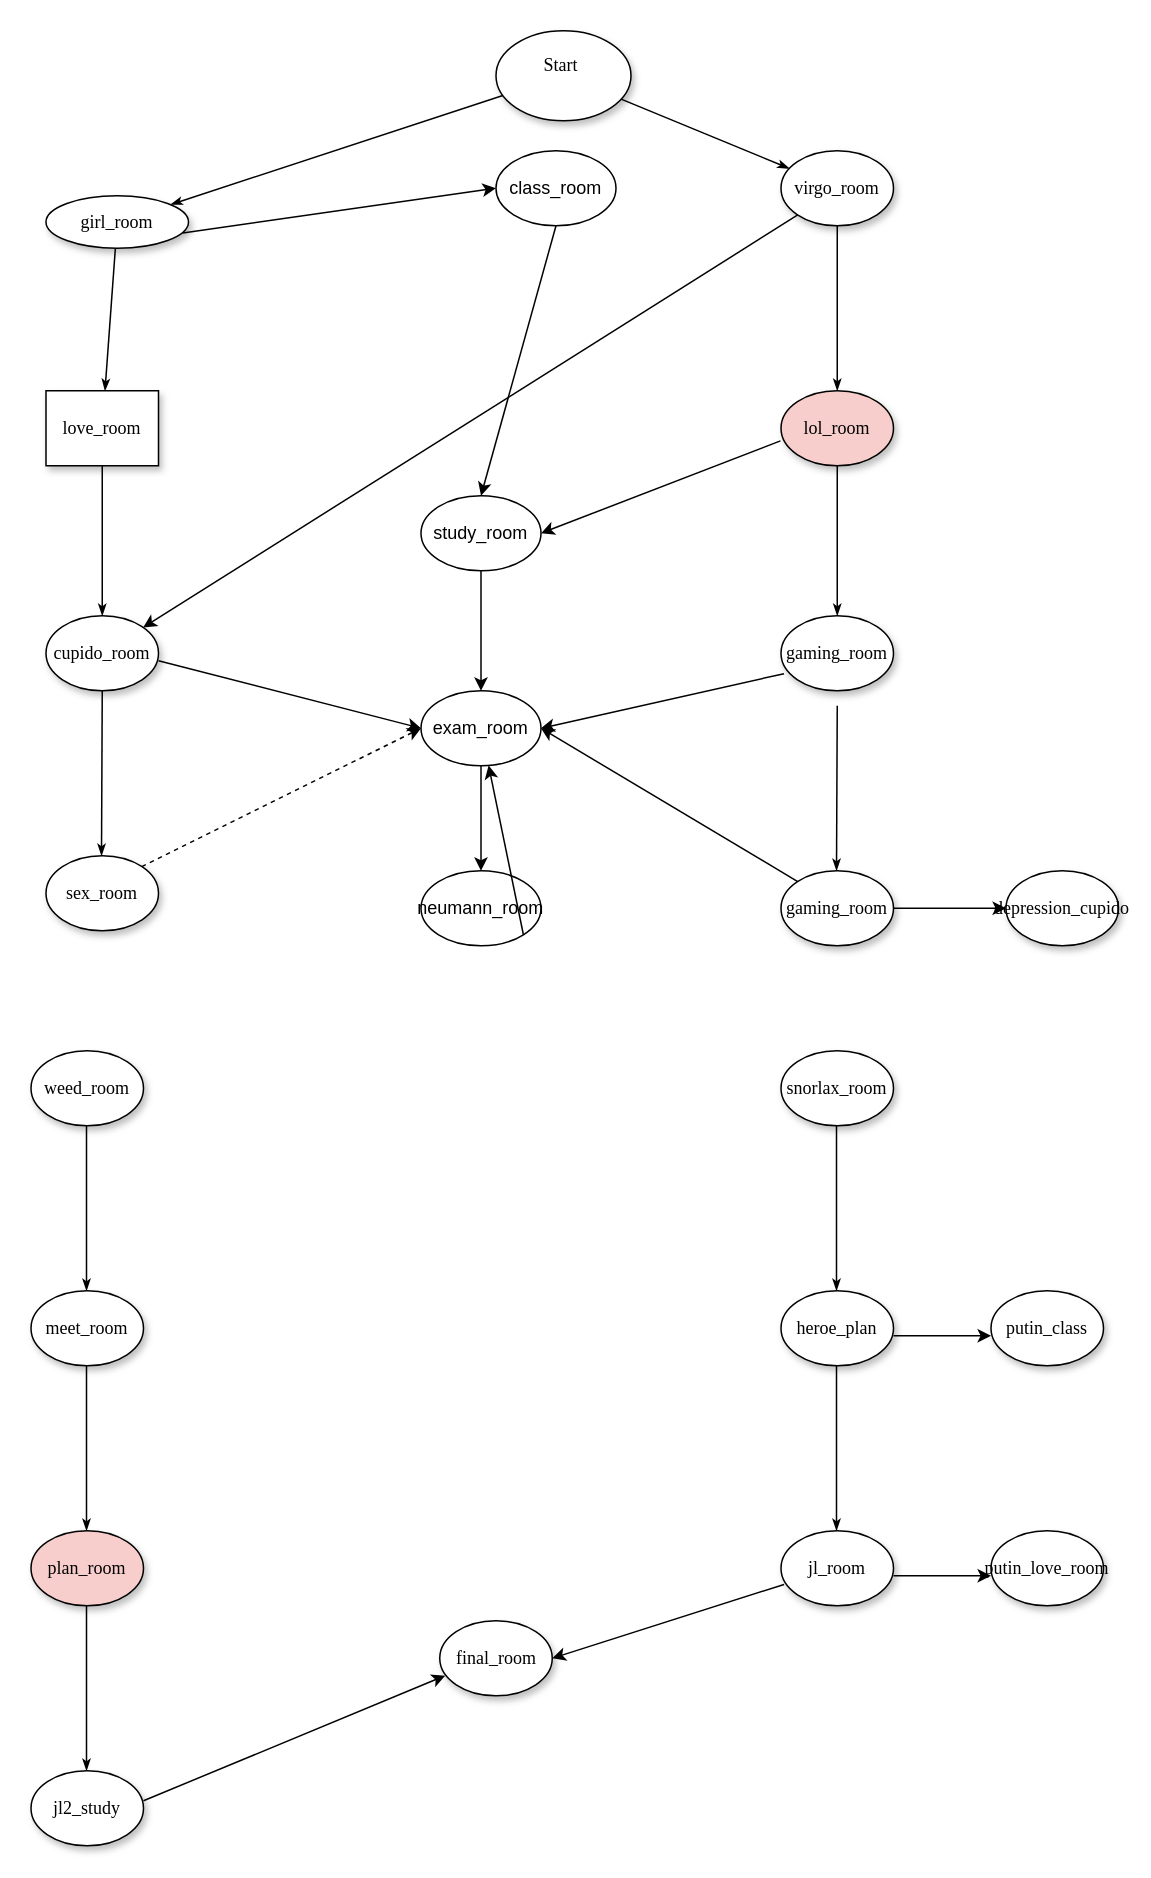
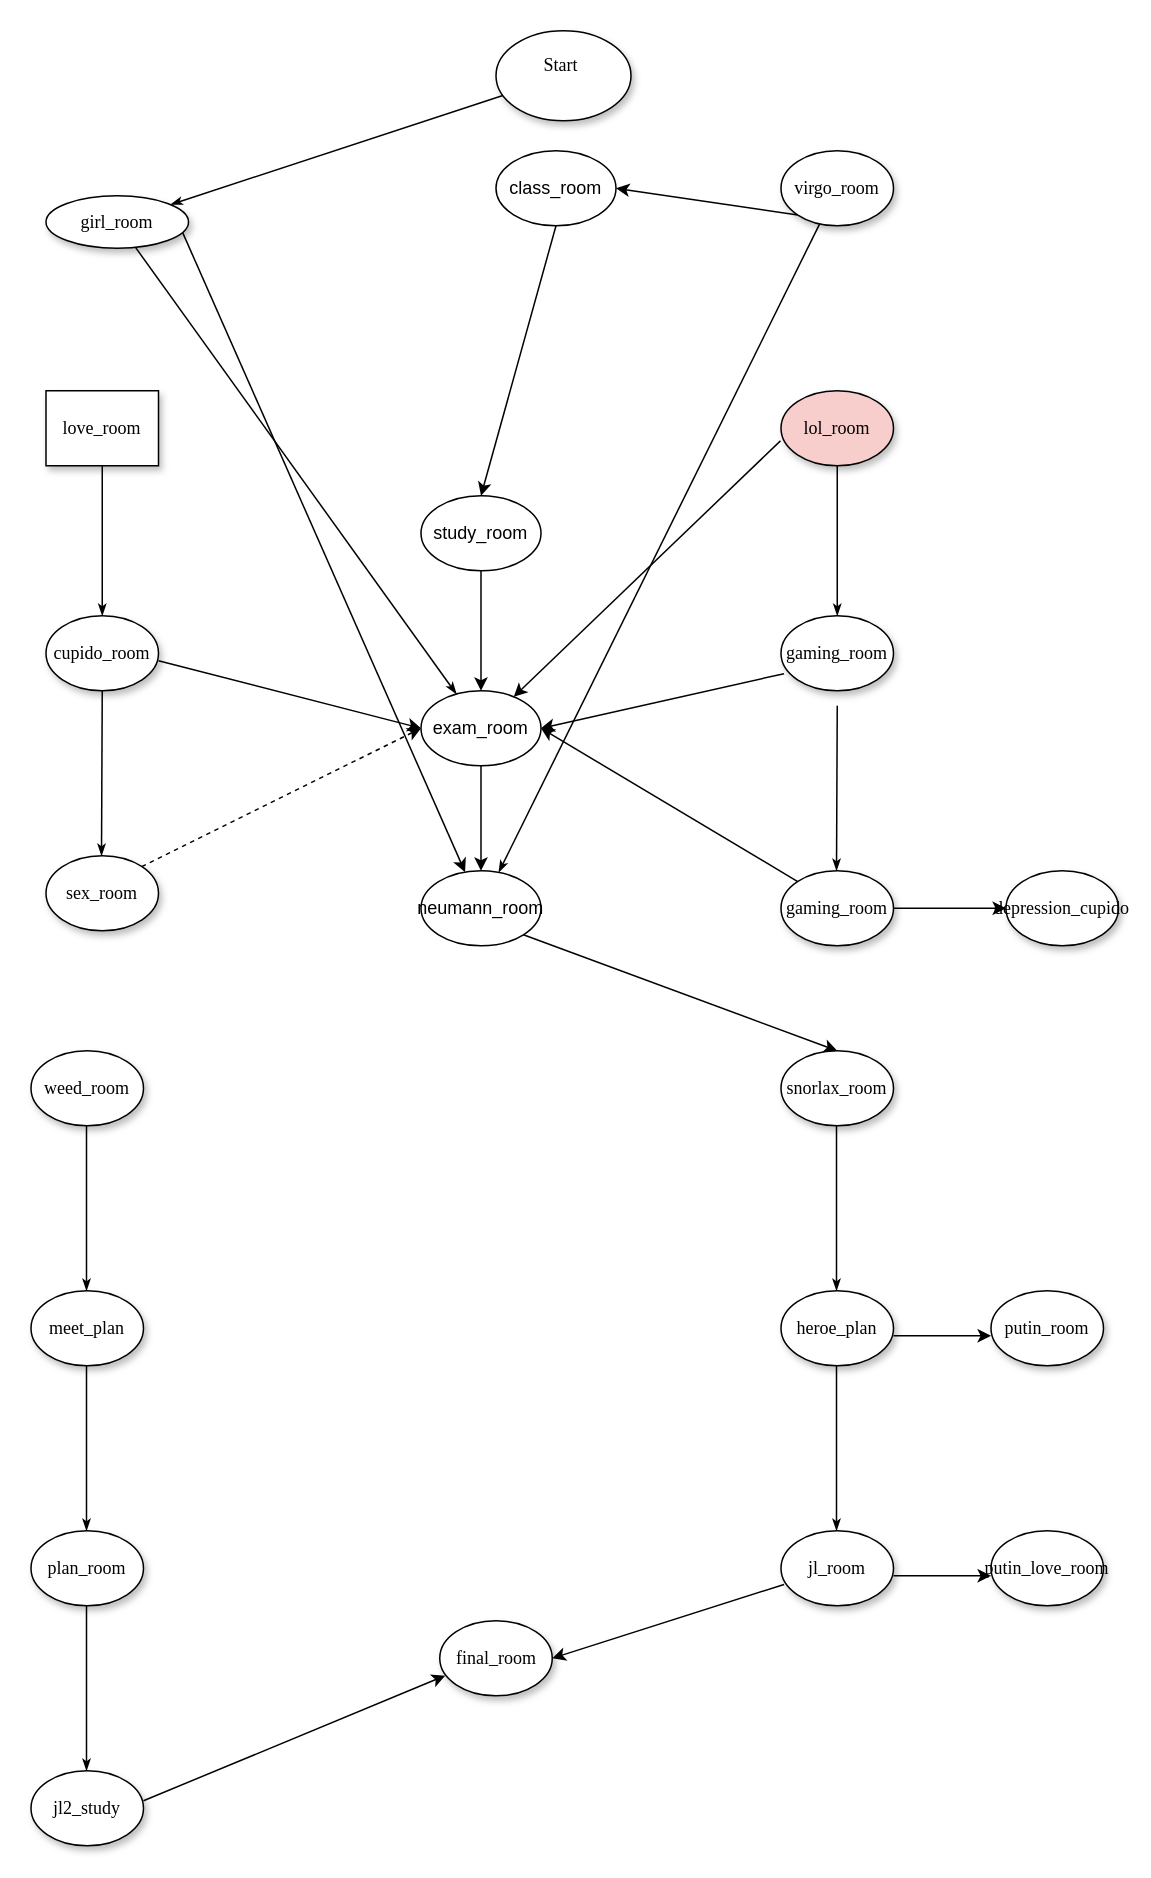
(701, 132) -> none
(334, 211) -> (370, 657)
(837, 304) -> (736, 392)
(110, 315) -> (365, 568)
(474, 419) -> (711, 202)
(665, 485) -> (717, 501)
(498, 813) -> (675, 991)
(87, 1328) -> (87, 1328)
(1047, 1328) -> (1047, 1328)
(87, 1568) -> (87, 1568)
